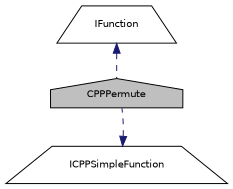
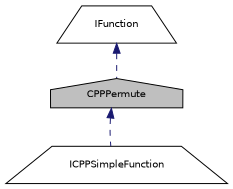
(123, 122) -> (110, 132)
